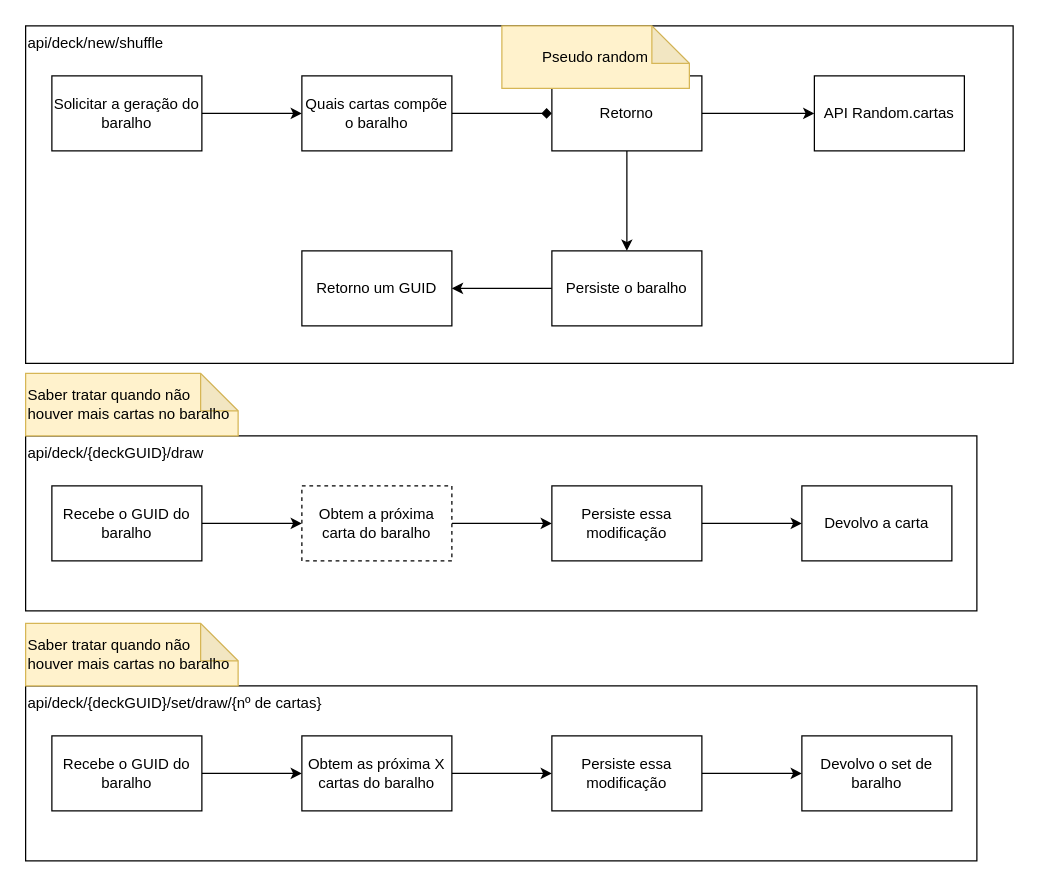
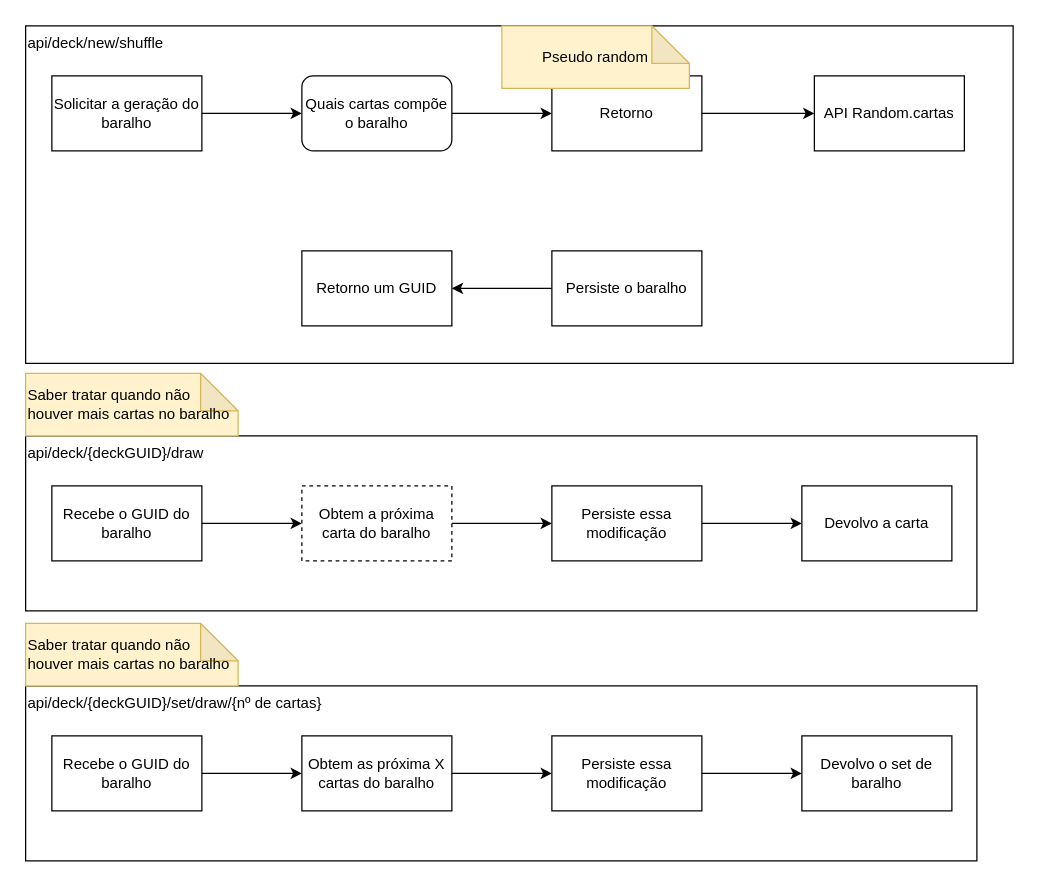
(377, 113) -> (377, 113)
(541, 113) -> (542, 113)
(627, 197) -> none
